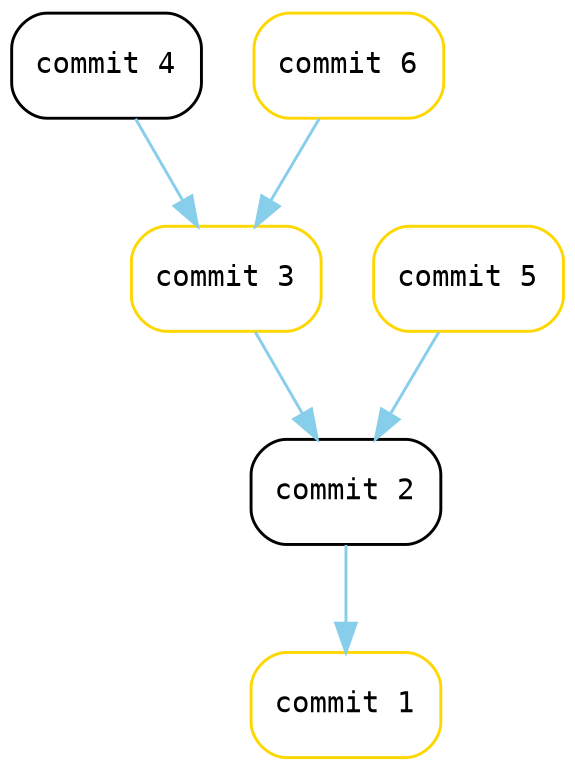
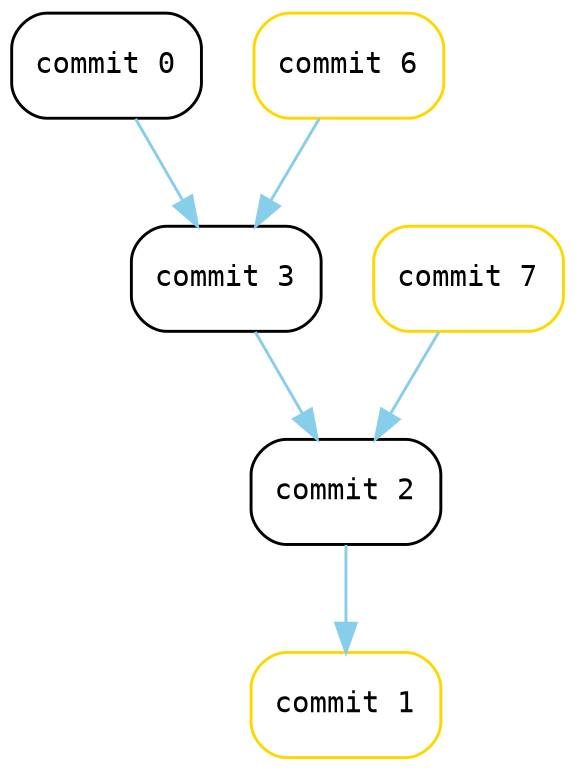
(107, 66) -> (107, 66)
(226, 279) -> (226, 279)
(469, 279) -> (469, 279)
